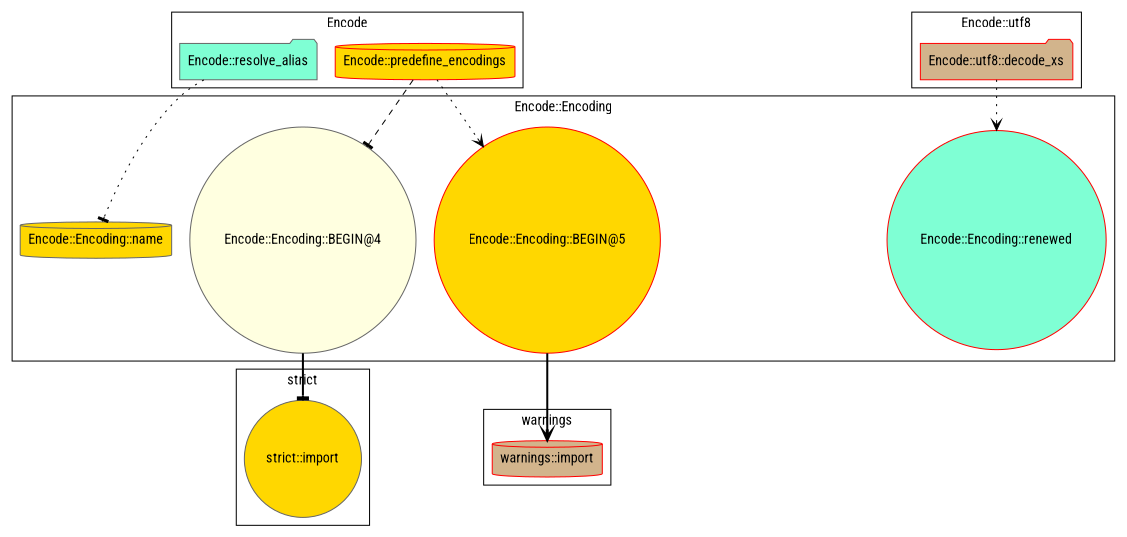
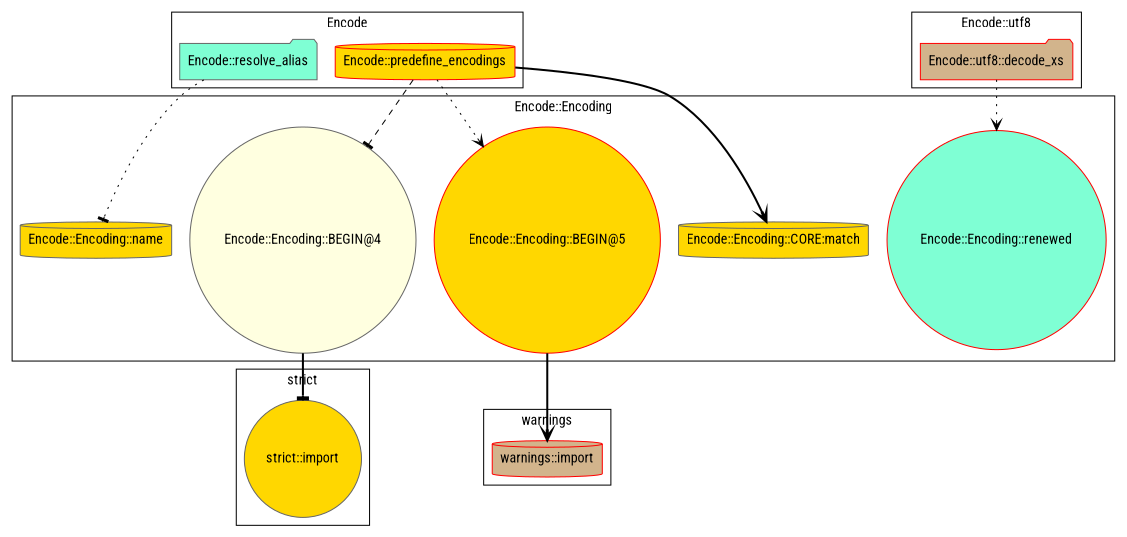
none -> (773, 240)
